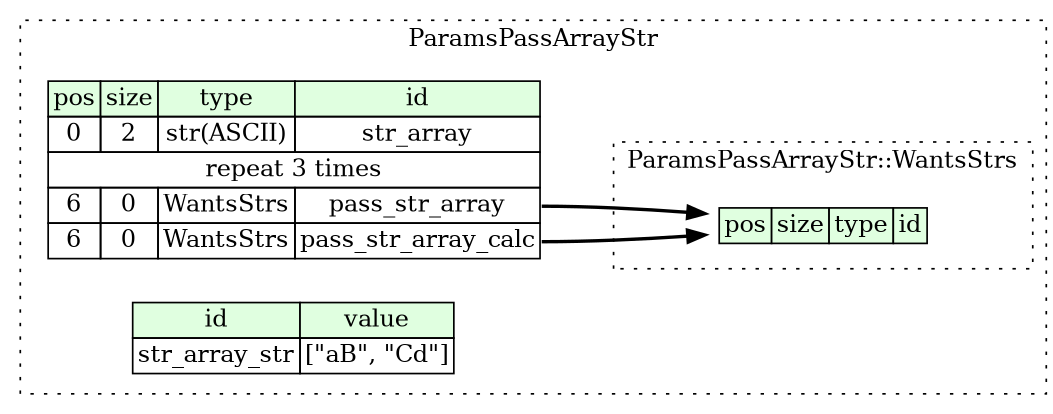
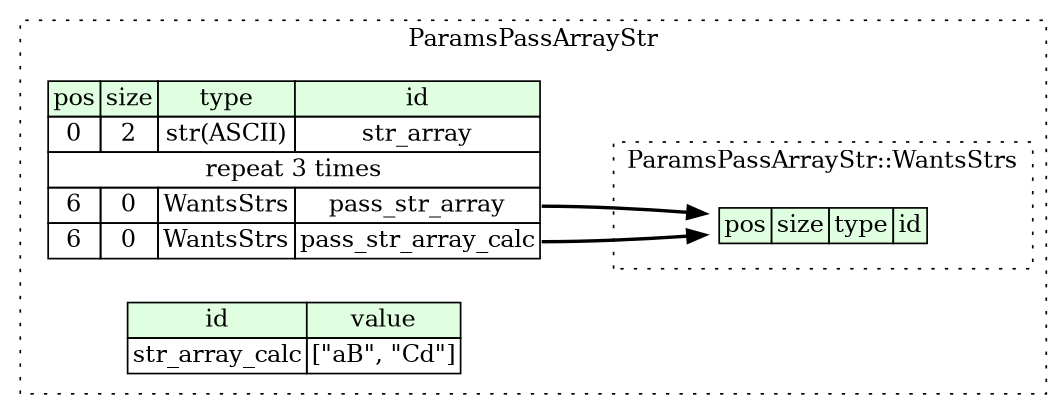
(216, 355) -> (217, 355)
